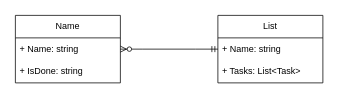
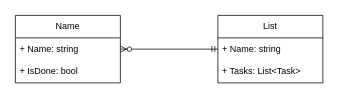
(56, 72) -> (50, 72)
